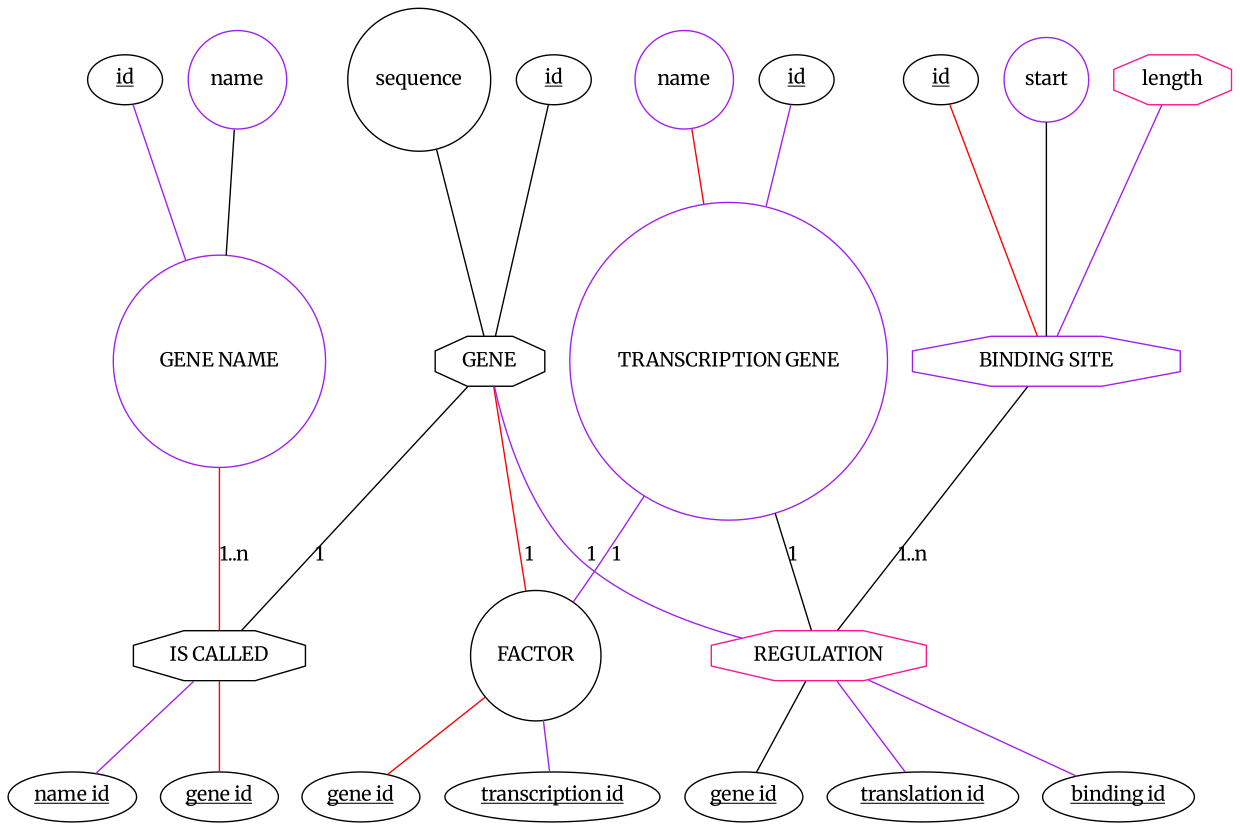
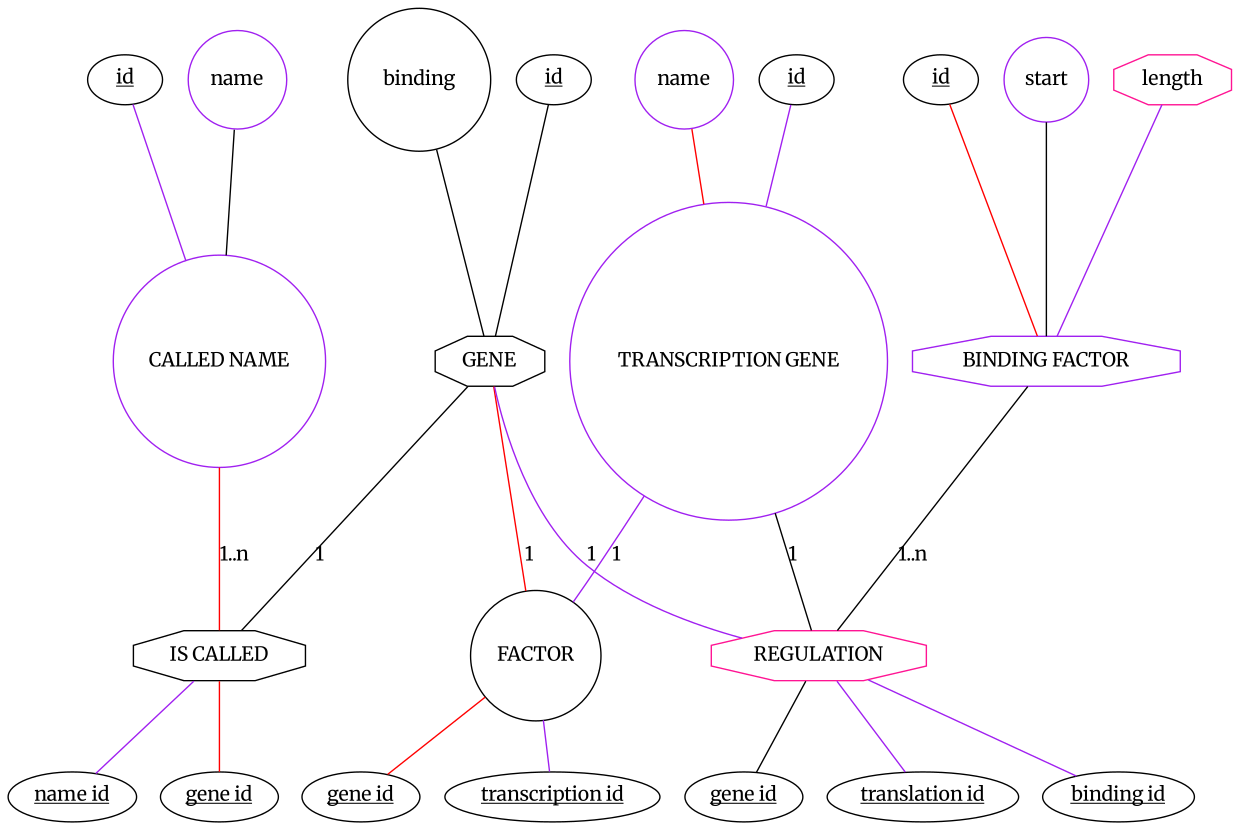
(419, 80) -> (419, 80)
(219, 361) -> (219, 361)
(1046, 361) -> (1046, 361)
